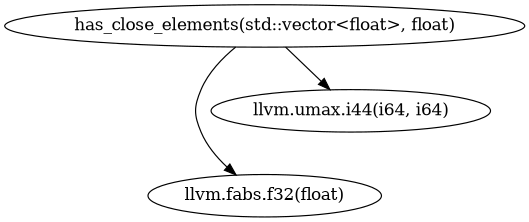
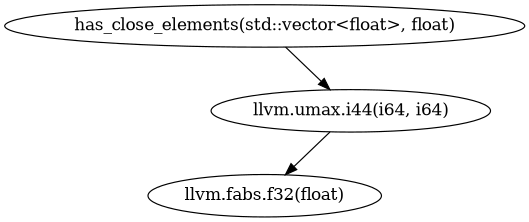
(196, 105) -> (312, 149)
